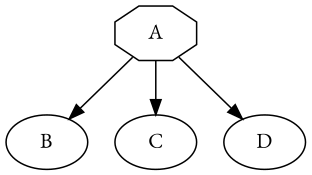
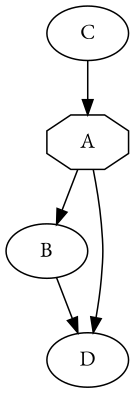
(156, 80) -> (88, 80)
none -> (64, 298)
